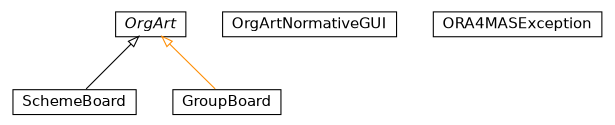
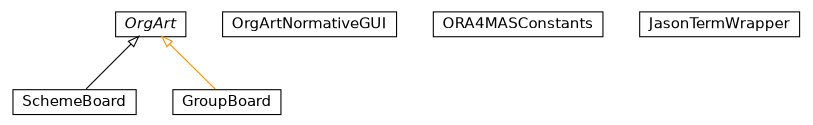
(518, 24) -> none
none -> (518, 24)
none -> (720, 24)
